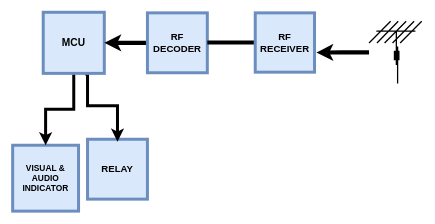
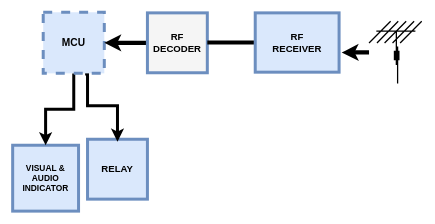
(74, 43) -> (74, 43)
(177, 43) -> (177, 43)
(285, 43) -> (297, 43)
